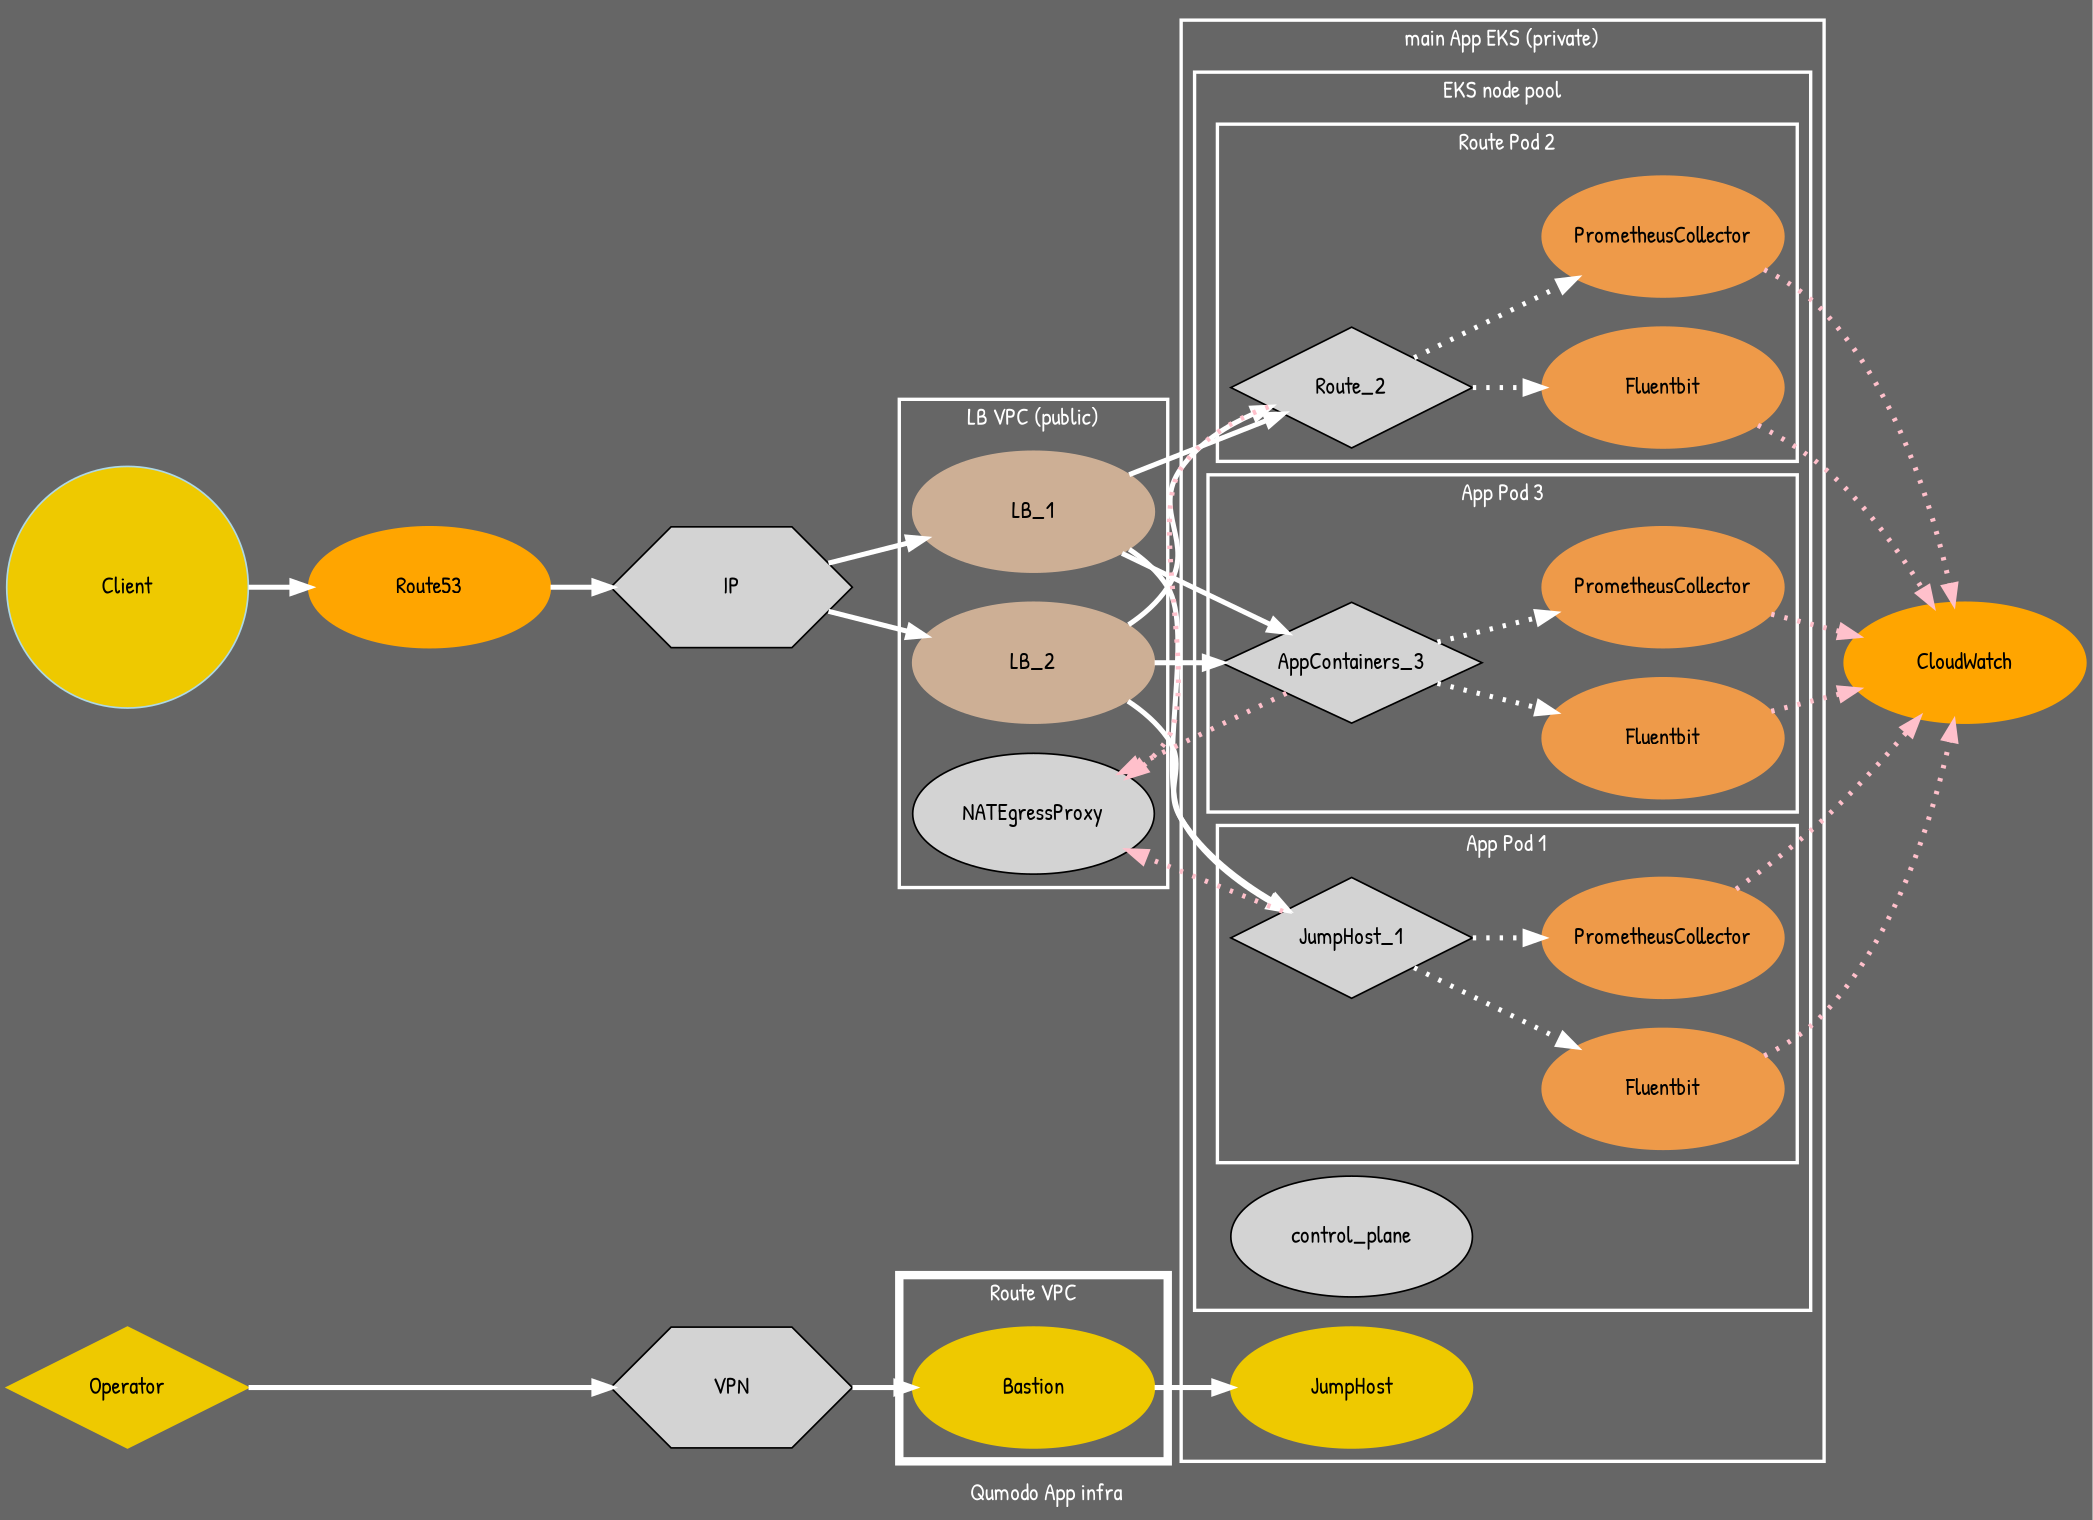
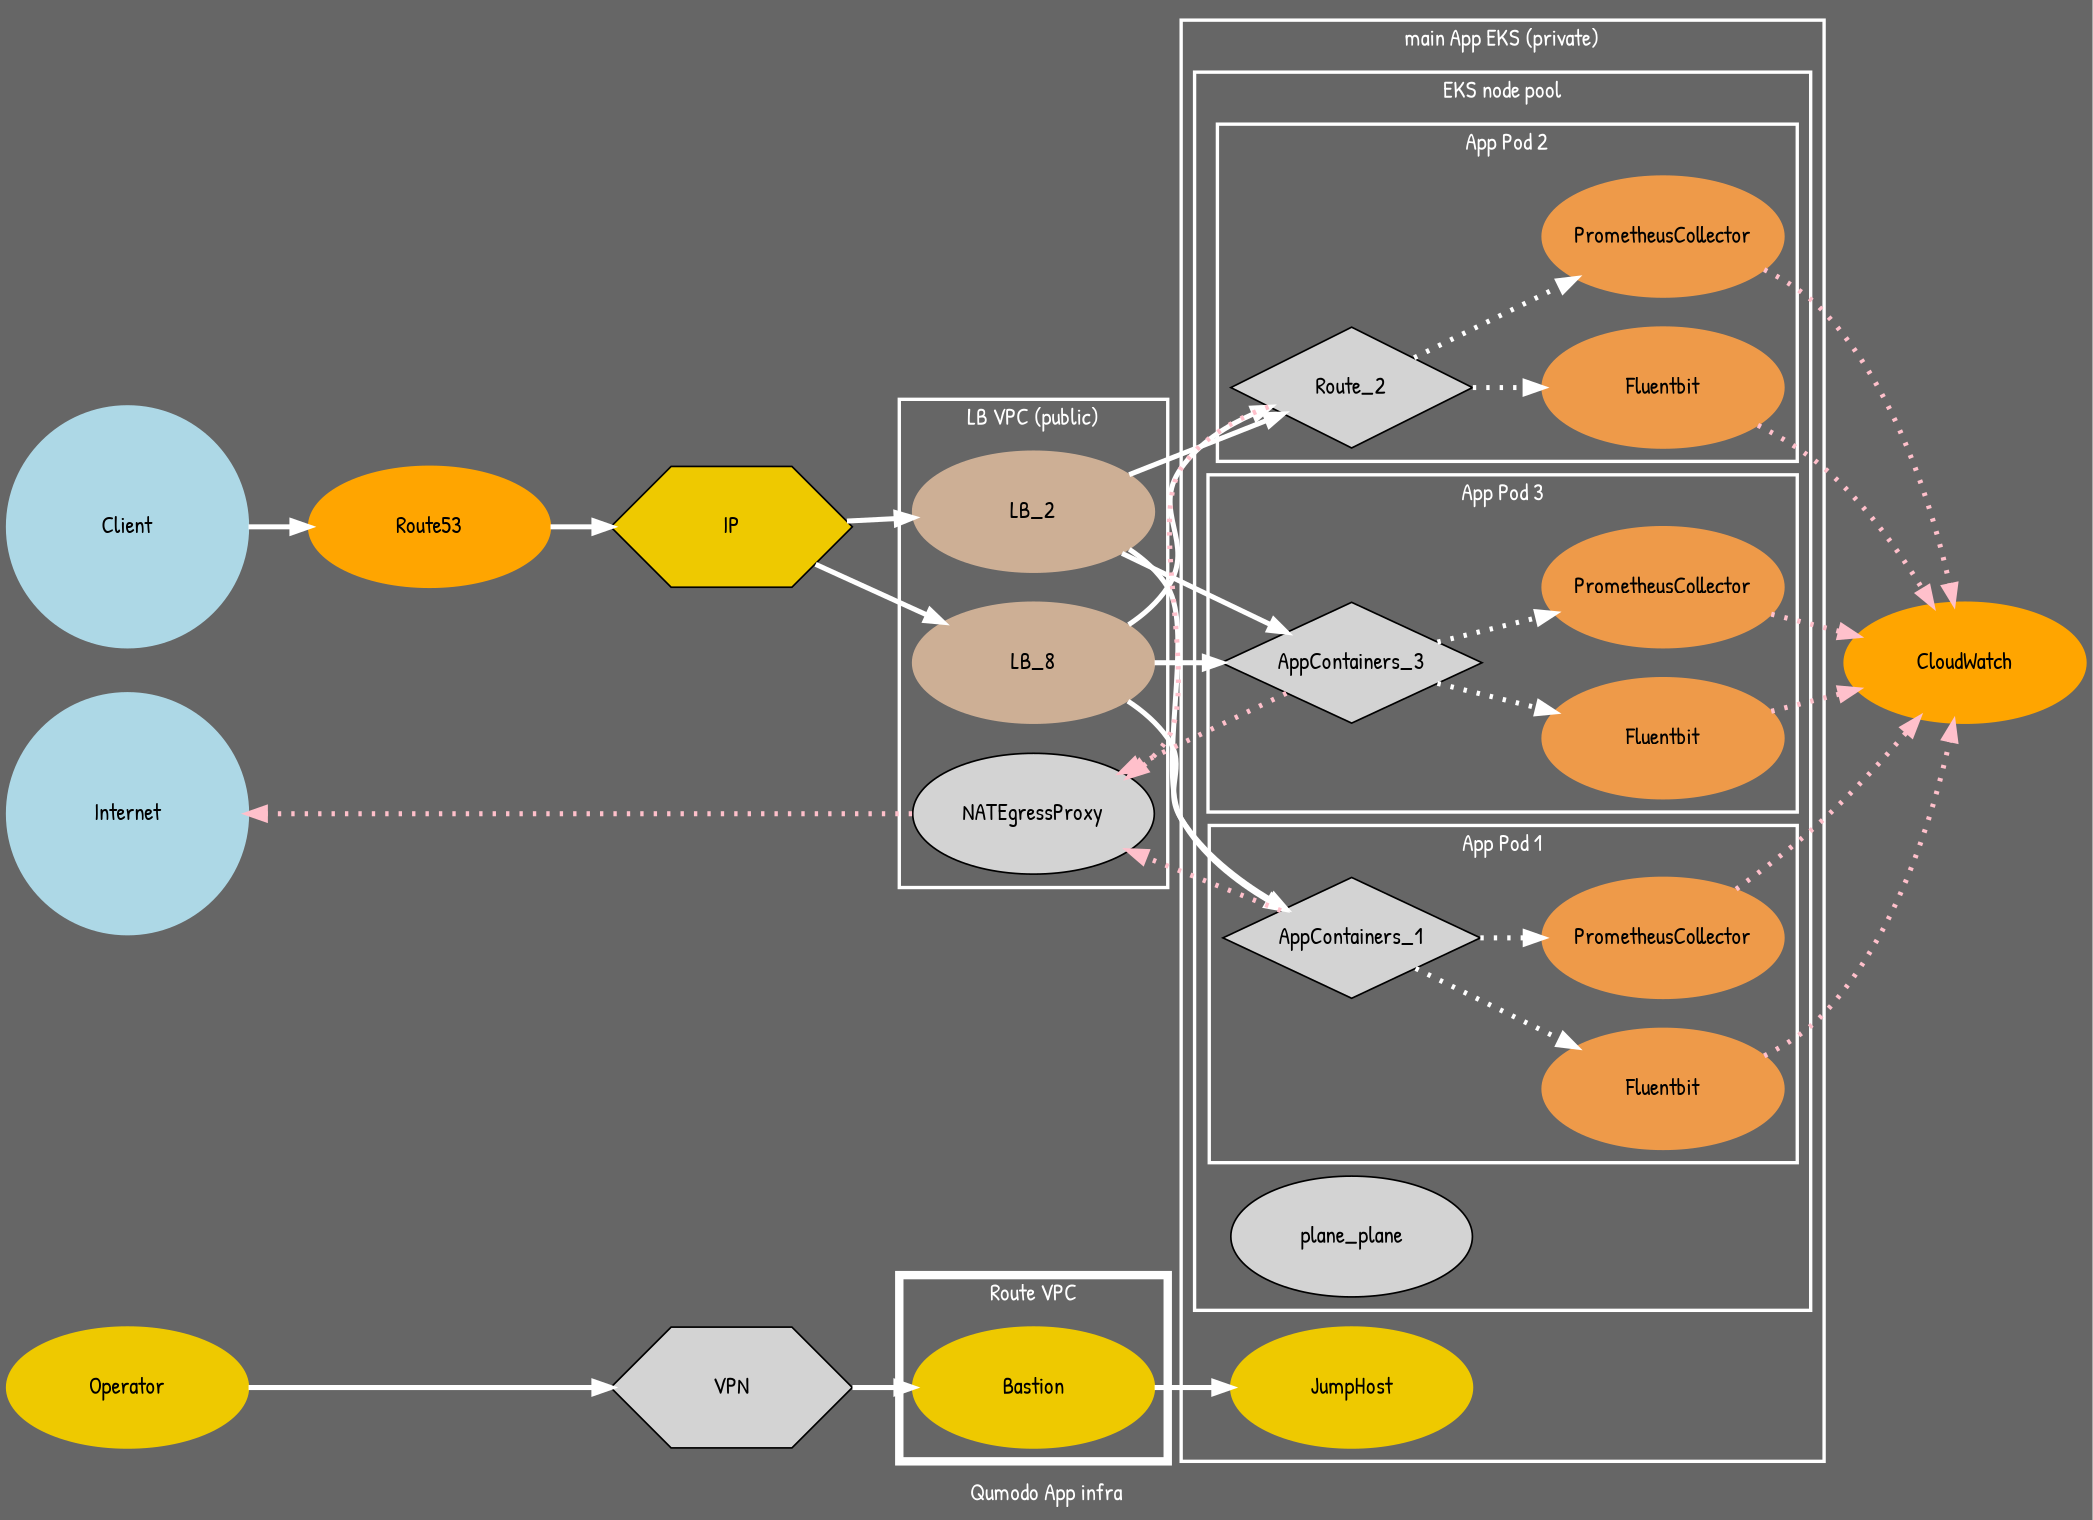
(1507, 143) -> (1507, 143)
(1034, 512) -> (1034, 663)
(128, 587) -> (128, 527)
(732, 587) -> (732, 527)
none -> (128, 814)
(1352, 938) -> (1352, 938)
(1352, 1237) -> (1352, 1237)
(128, 1388) -> (128, 1388)
